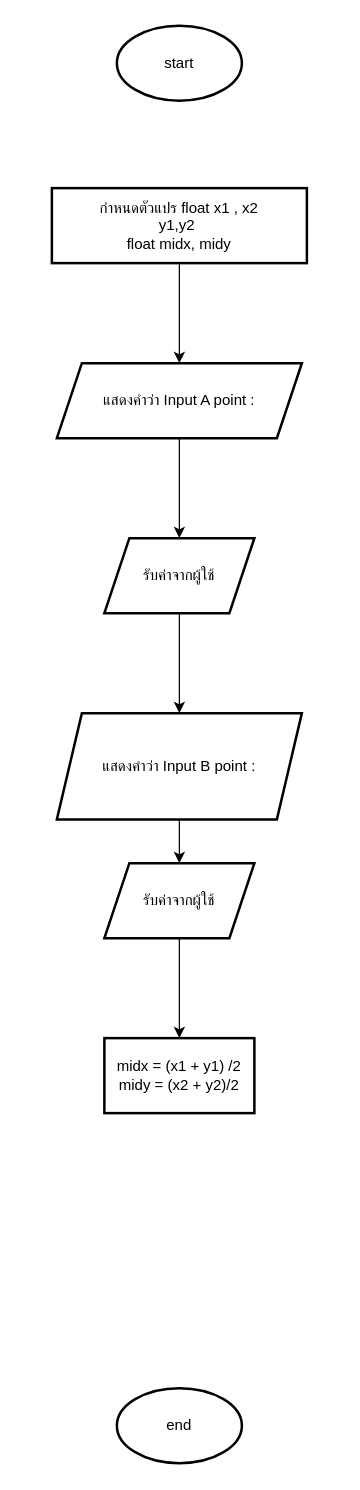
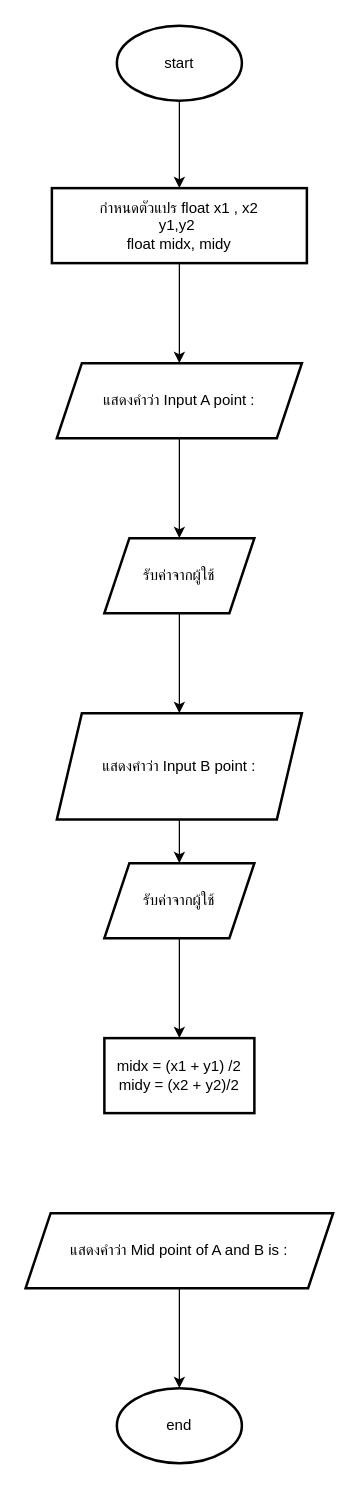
none -> (179, 140)
none -> (179, 1251)
none -> (179, 1334)
